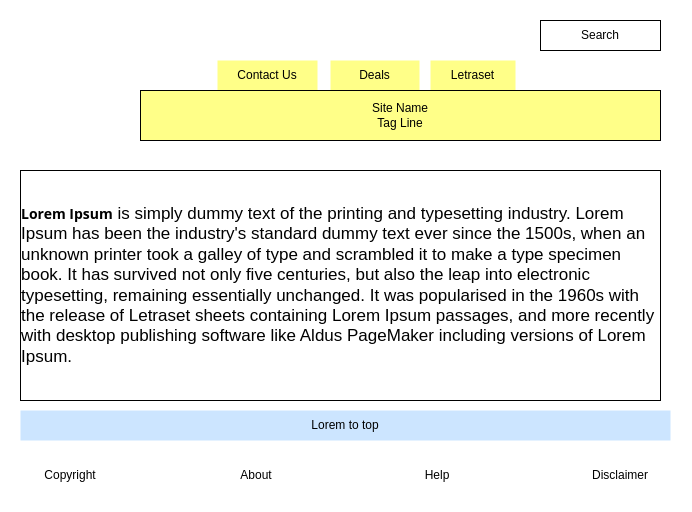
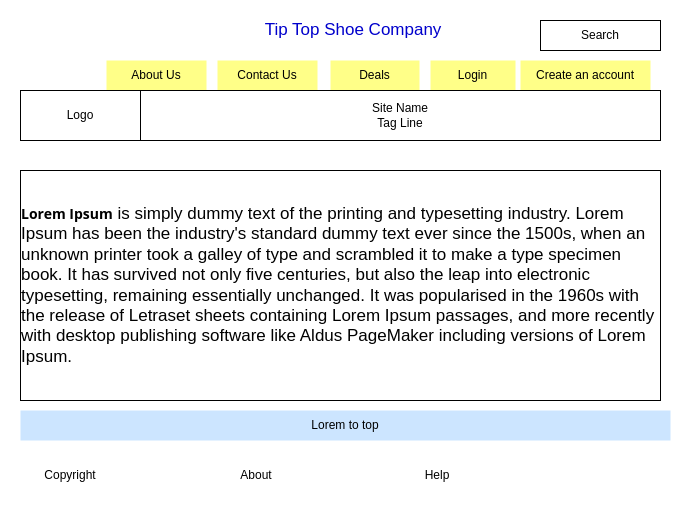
none -> (353, 31)
none -> (157, 76)
(473, 76) -> (473, 76)
none -> (586, 76)
none -> (81, 116)
(401, 116) -> (401, 116)
(621, 476) -> none
